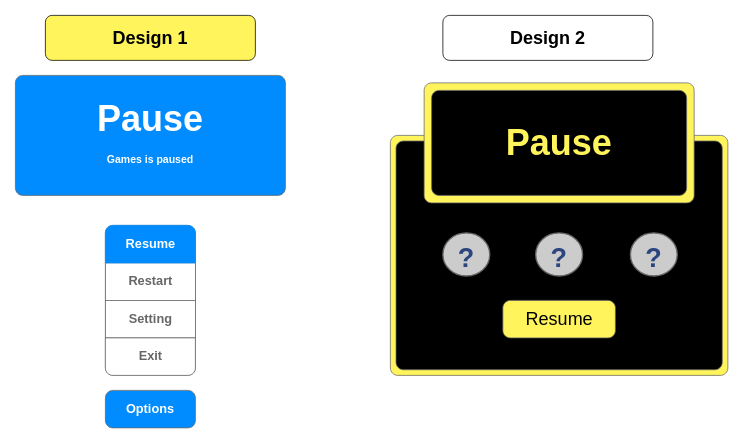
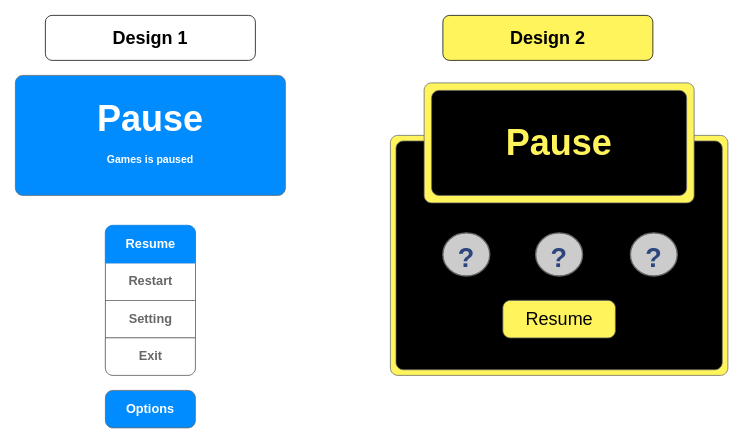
(150, 38) -> (150, 38)
(548, 38) -> (548, 38)
